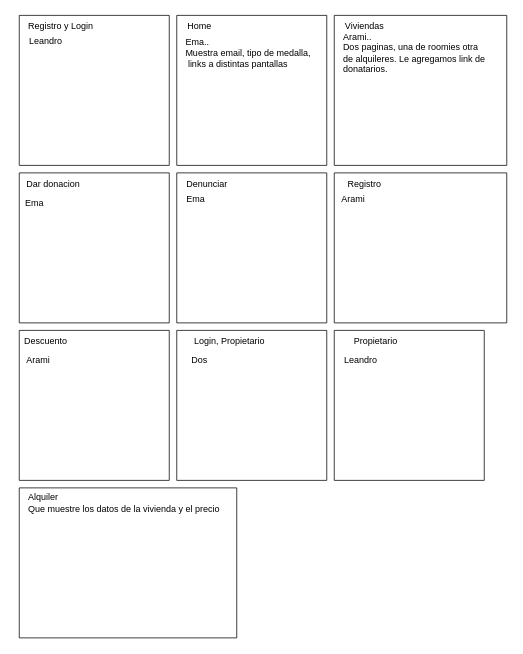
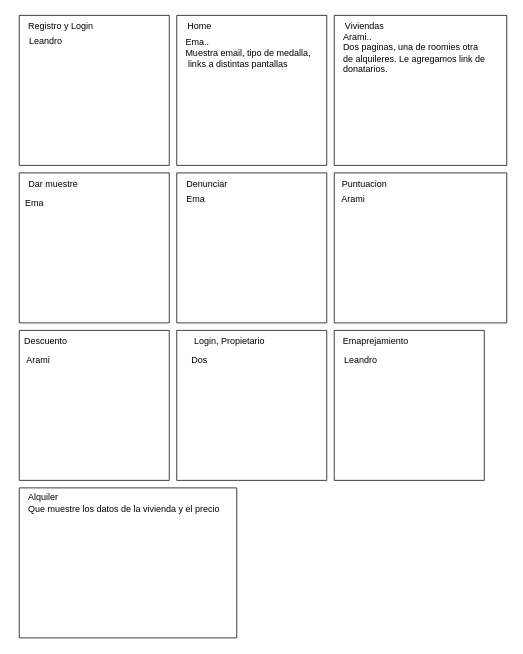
(53, 184) -> (53, 184)
(365, 184) -> (365, 184)
(376, 342) -> (376, 342)
